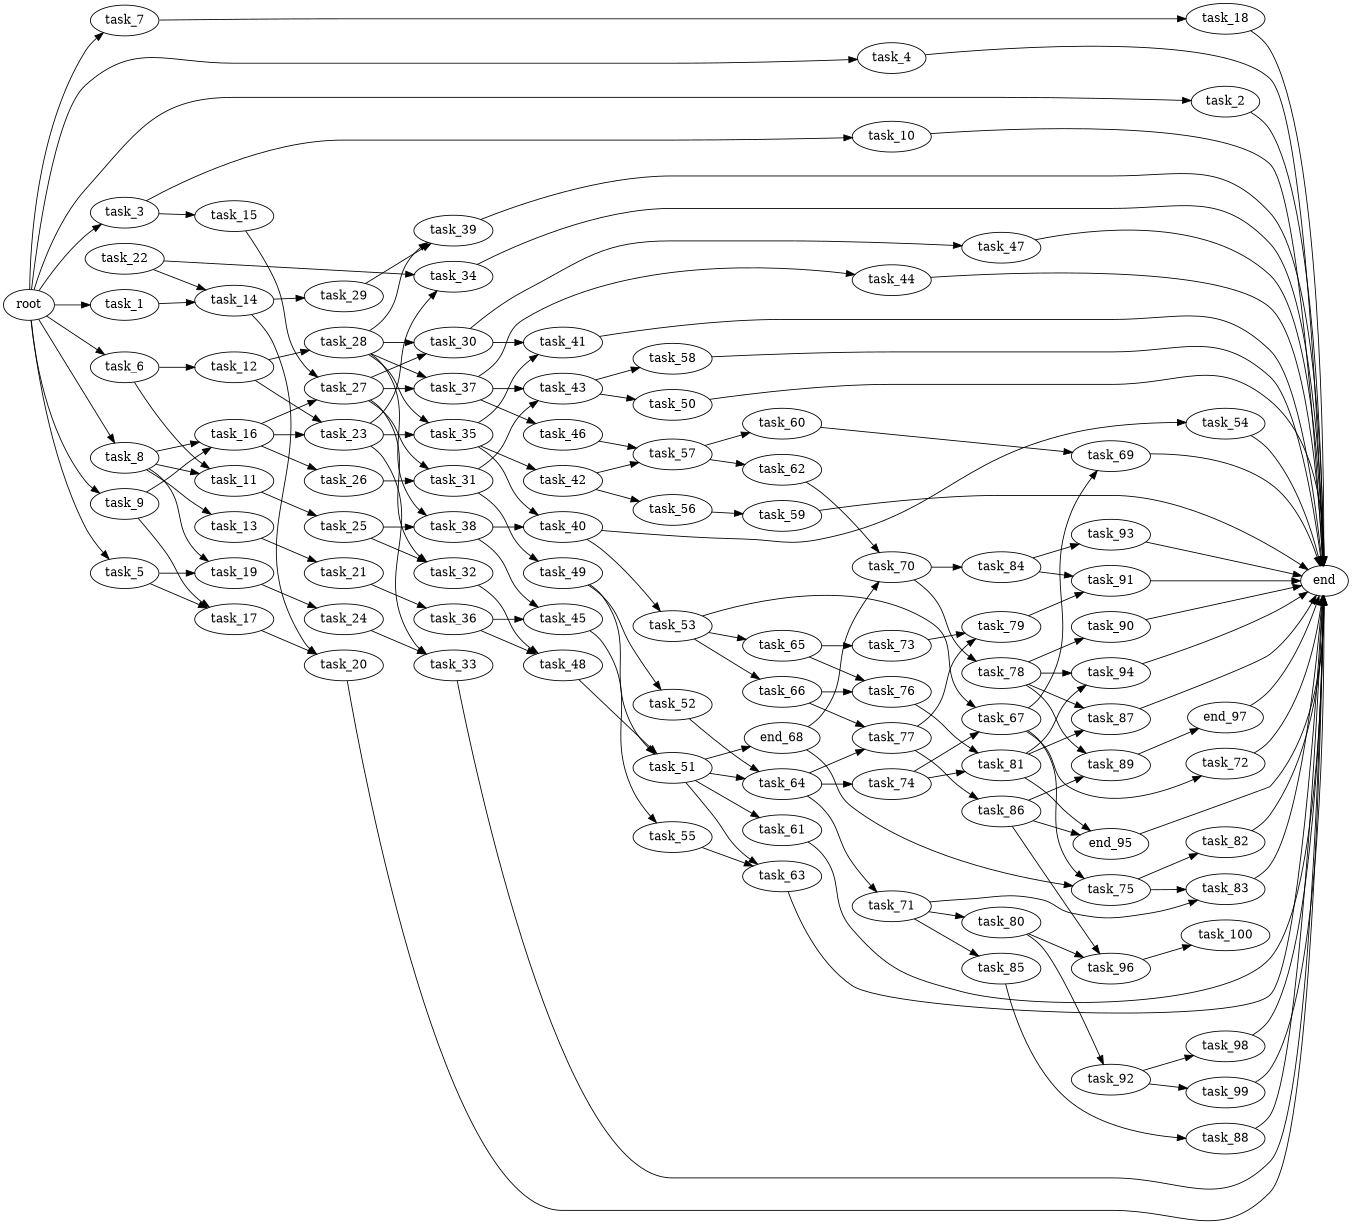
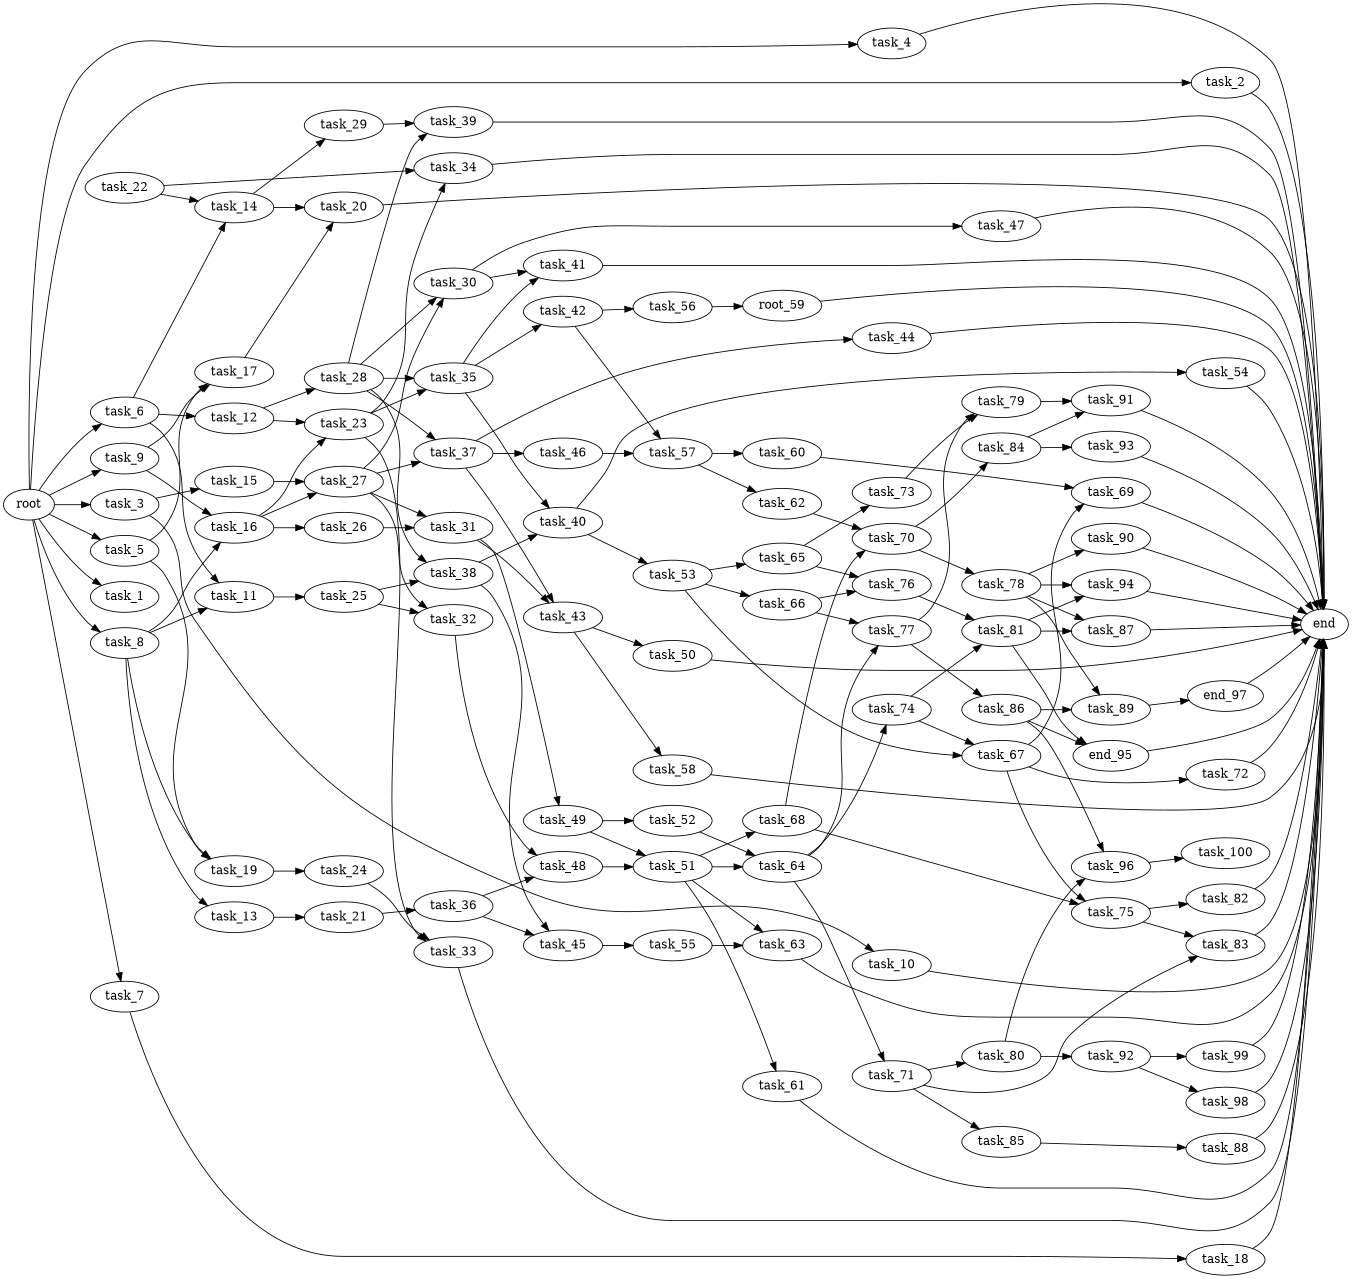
(173, 303) -> (177, 314)
(782, 516) -> (782, 306)
(782, 738) -> (782, 821)
